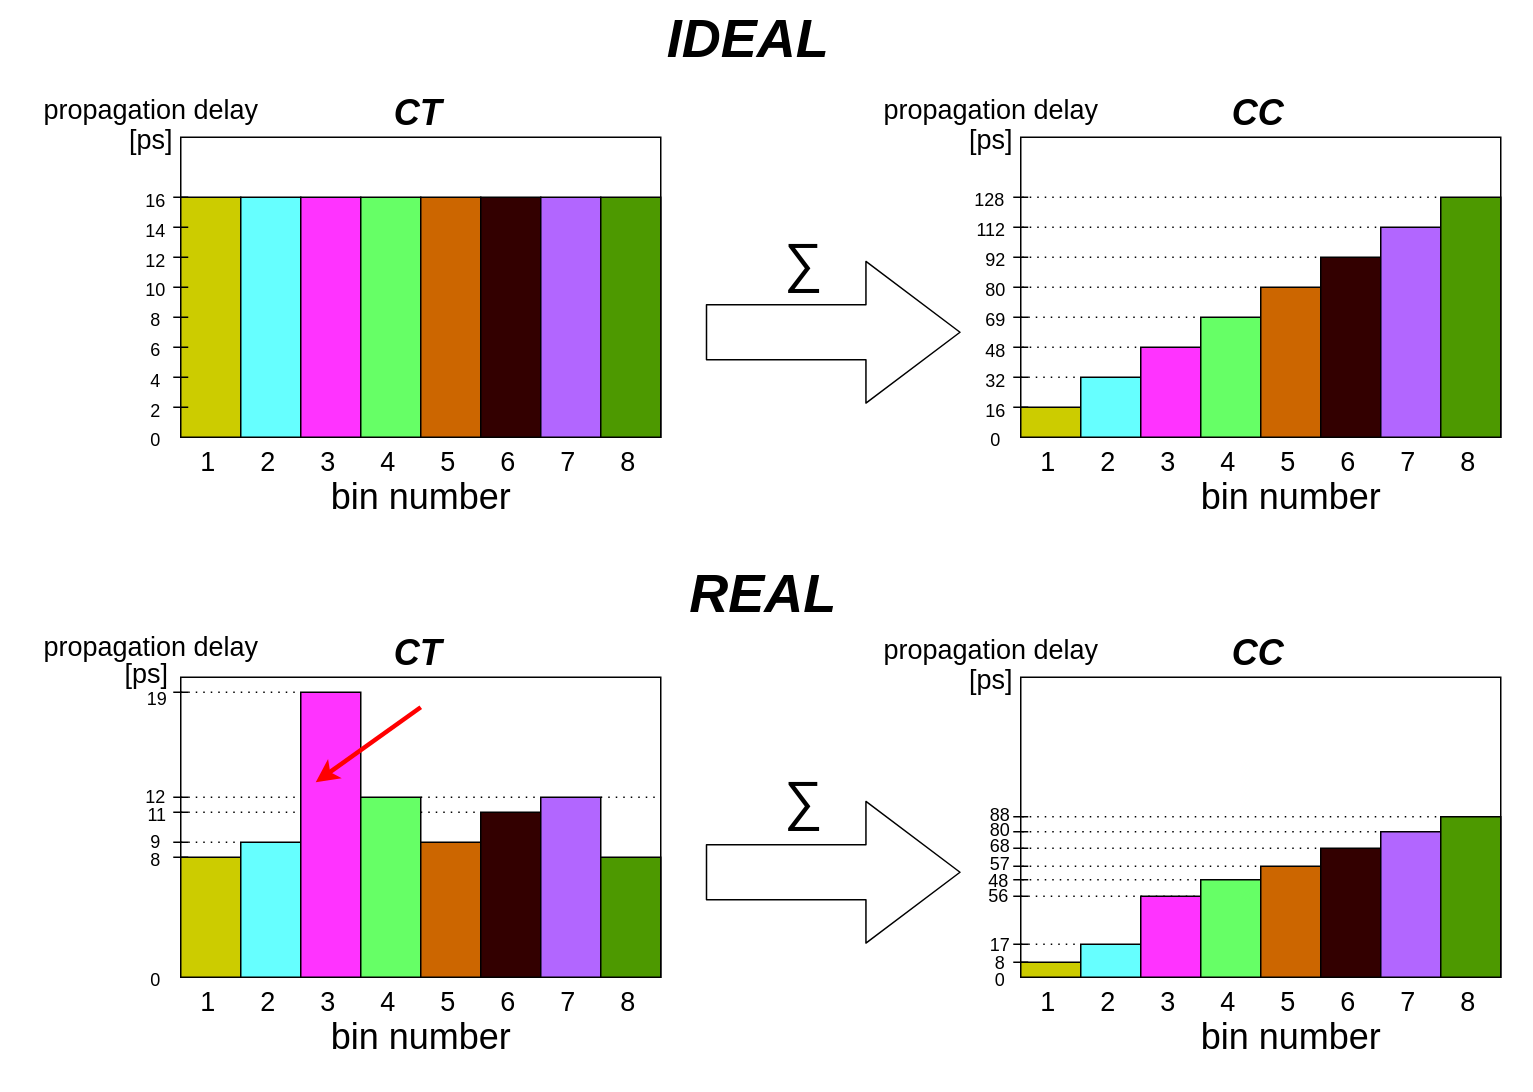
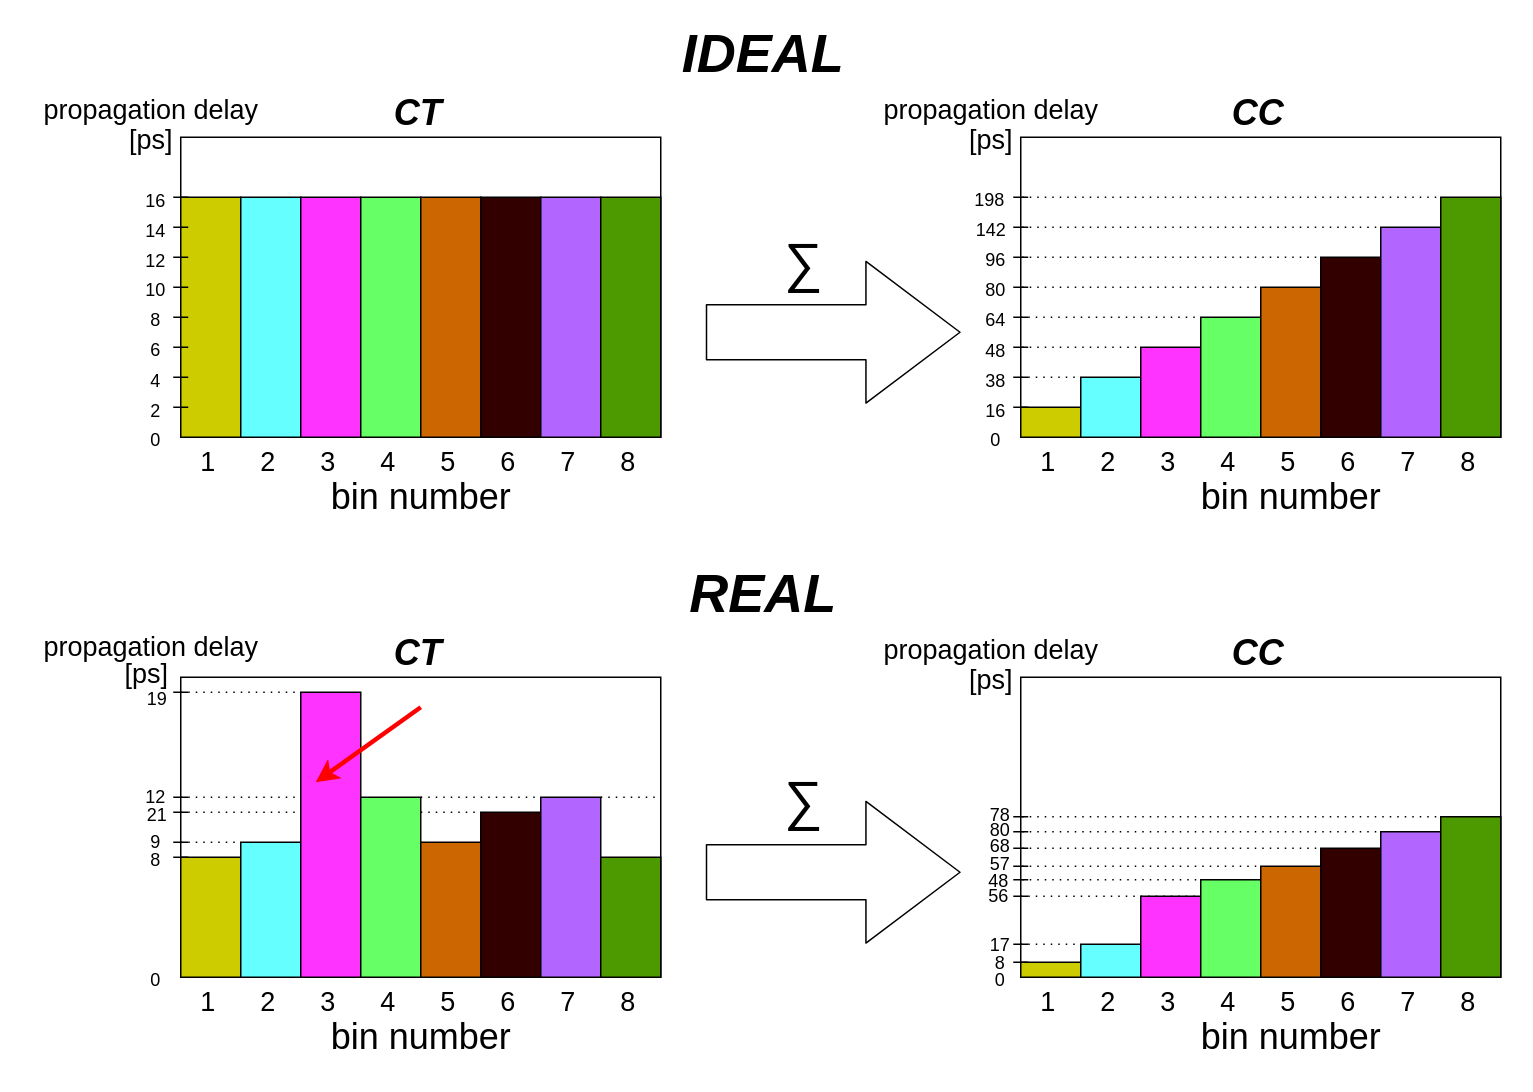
(748, 38) -> (763, 53)
(990, 194) -> (990, 194)
(992, 224) -> (992, 224)
(996, 254) -> (996, 254)
(996, 314) -> (996, 314)
(996, 376) -> (996, 376)
(158, 809) -> (158, 809)
(1001, 809) -> (1001, 809)
